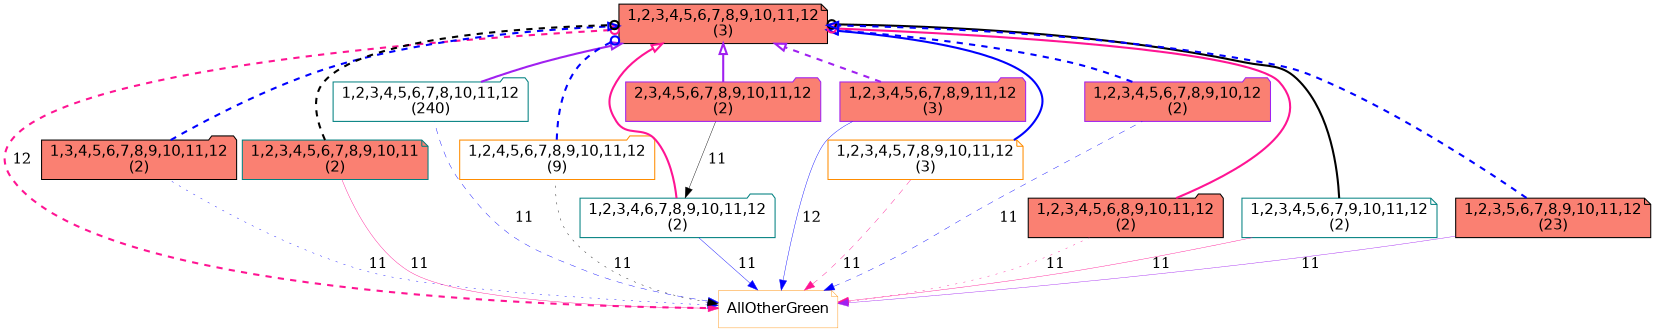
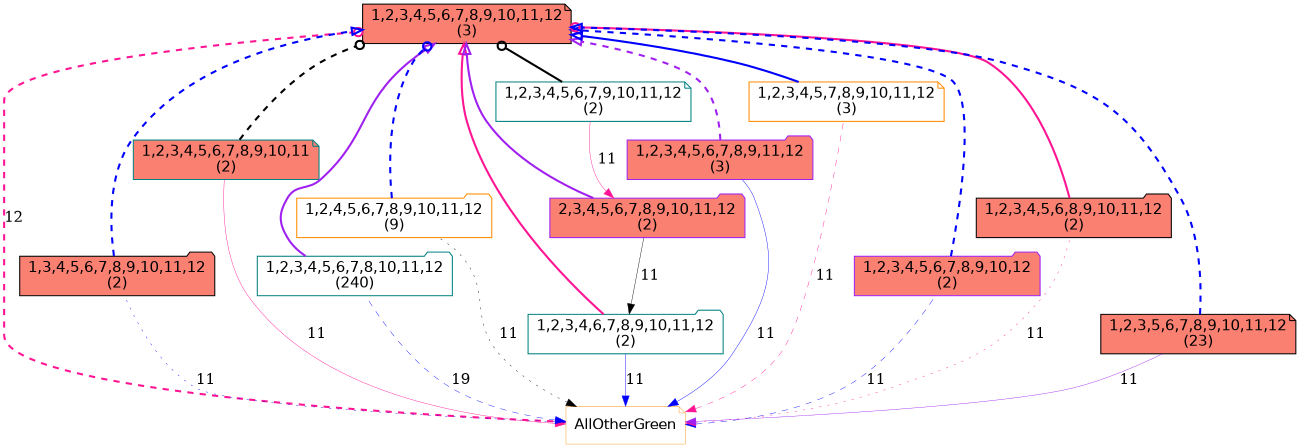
(525, 218) -> (461, 380)
(812, 218) -> (766, 334)
(1051, 275) -> (591, 158)
